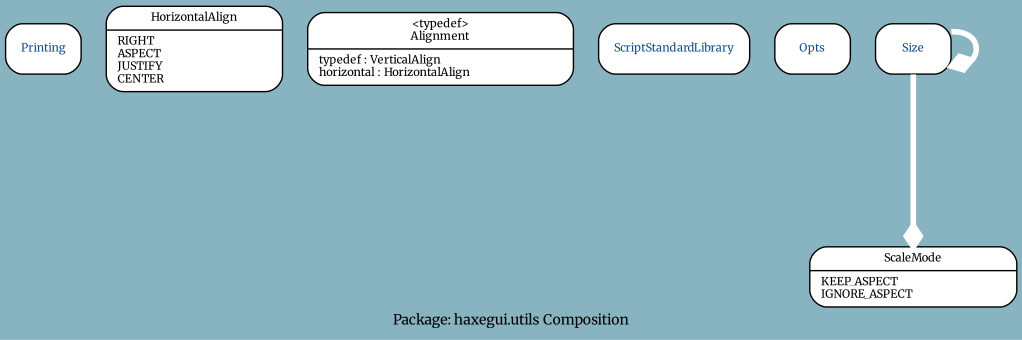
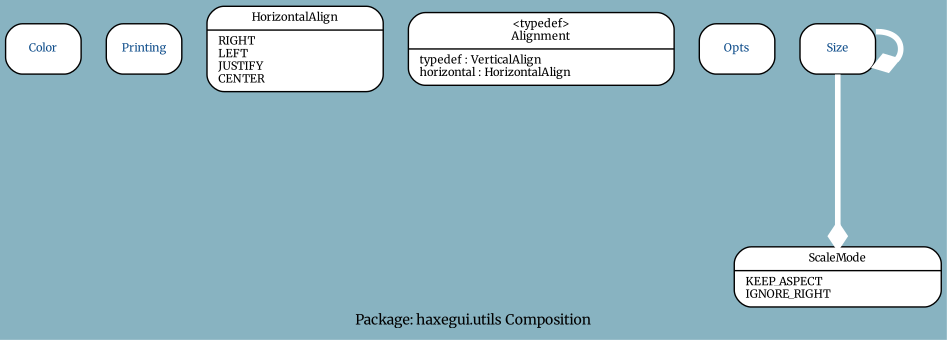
none -> (43, 49)
(674, 49) -> none
(139, 54) -> (234, 54)
(867, 294) -> (788, 294)
